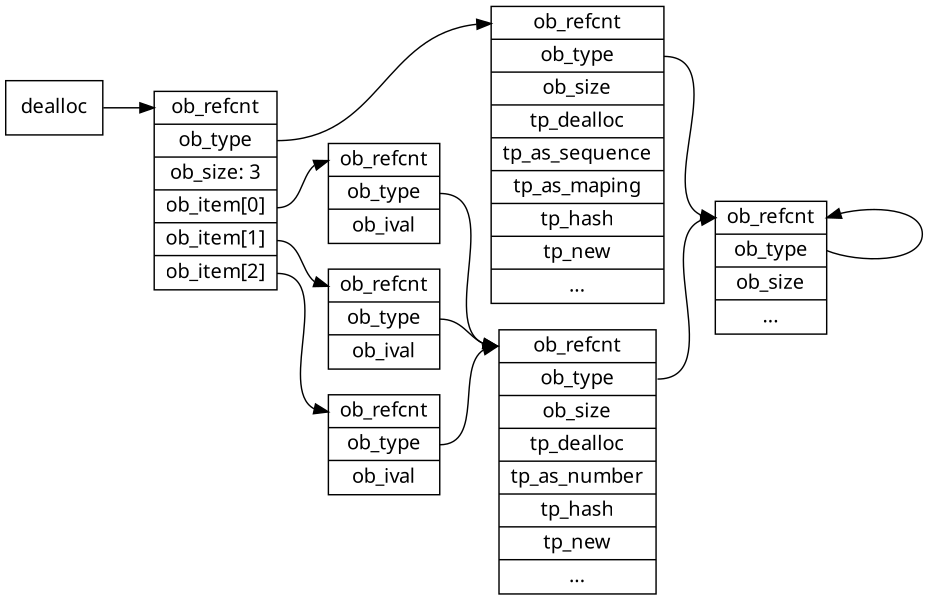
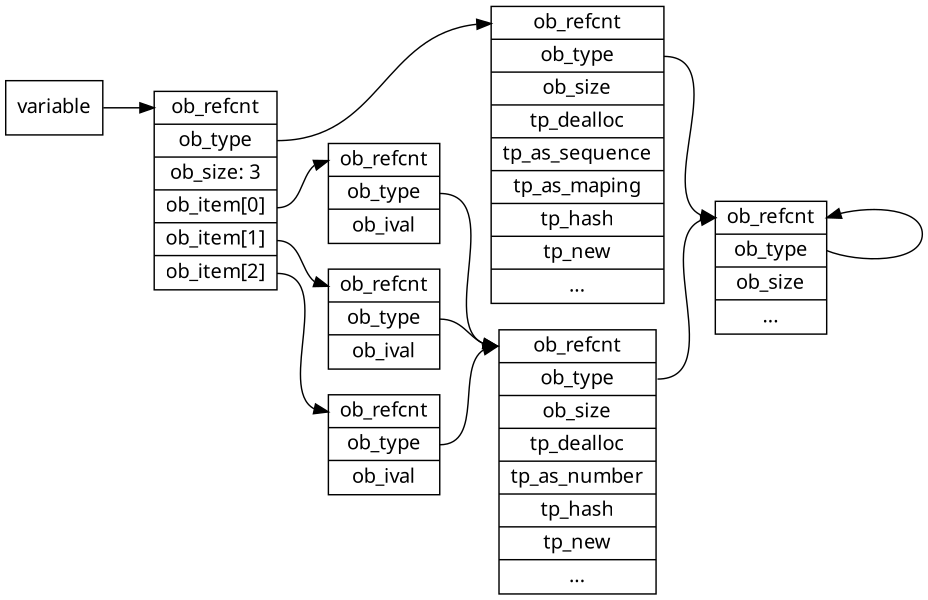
(54, 108) -> (54, 108)
